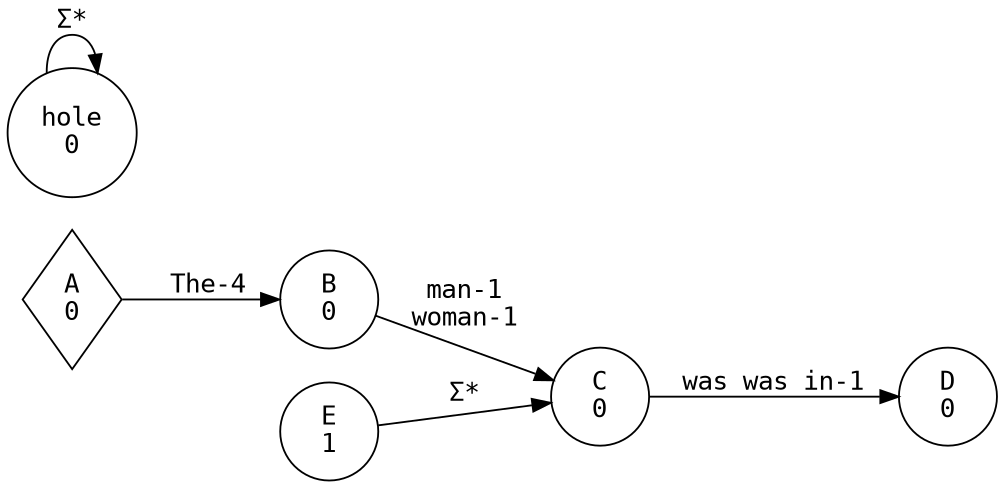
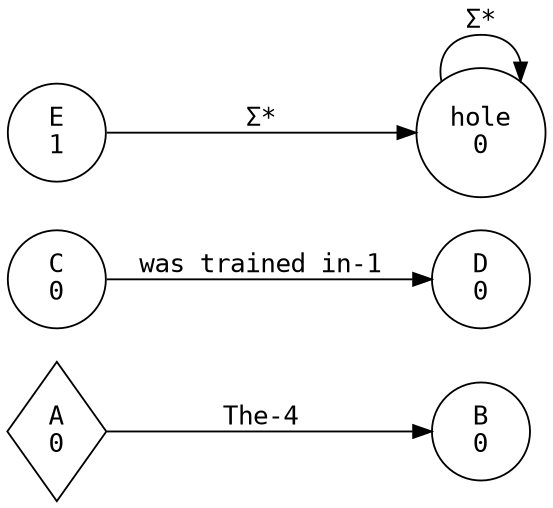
(456, 345) -> none
(774, 383) -> (261, 266)
(455, 415) -> (252, 133)
